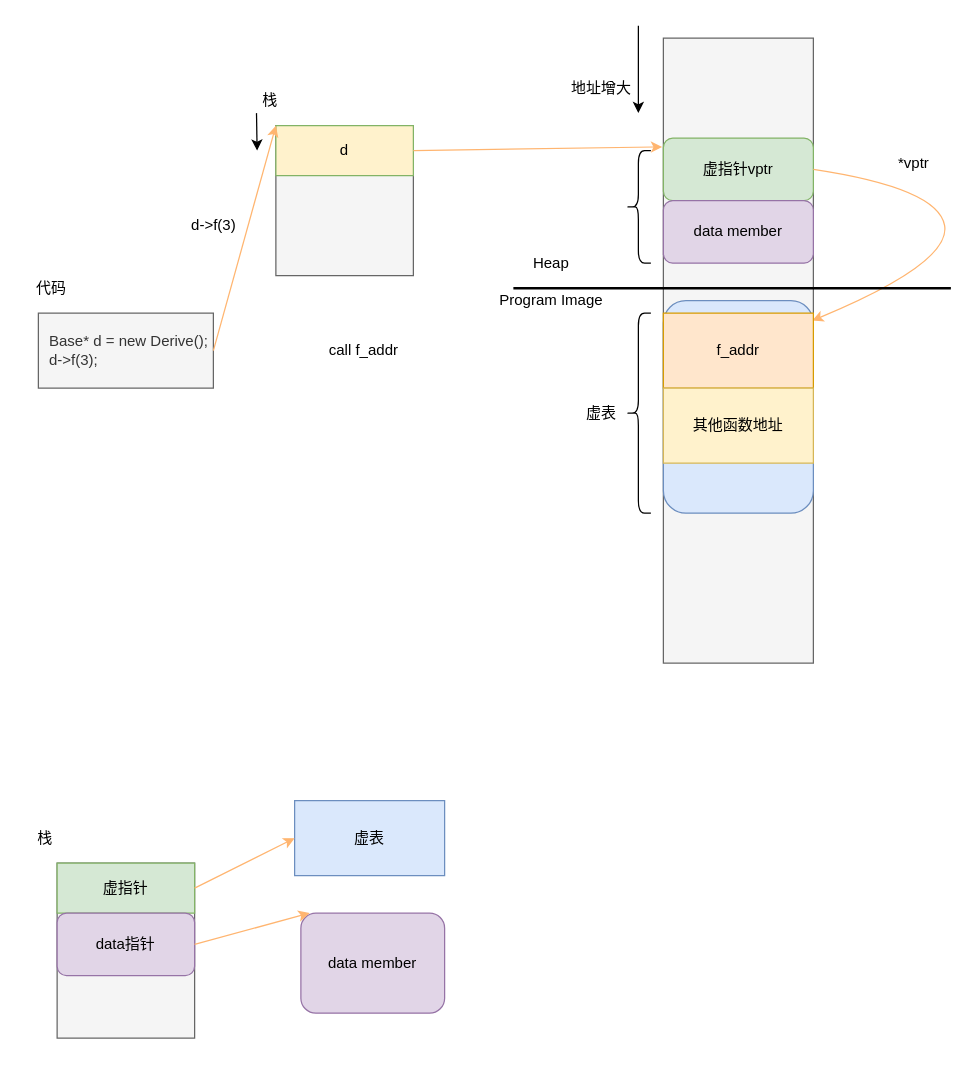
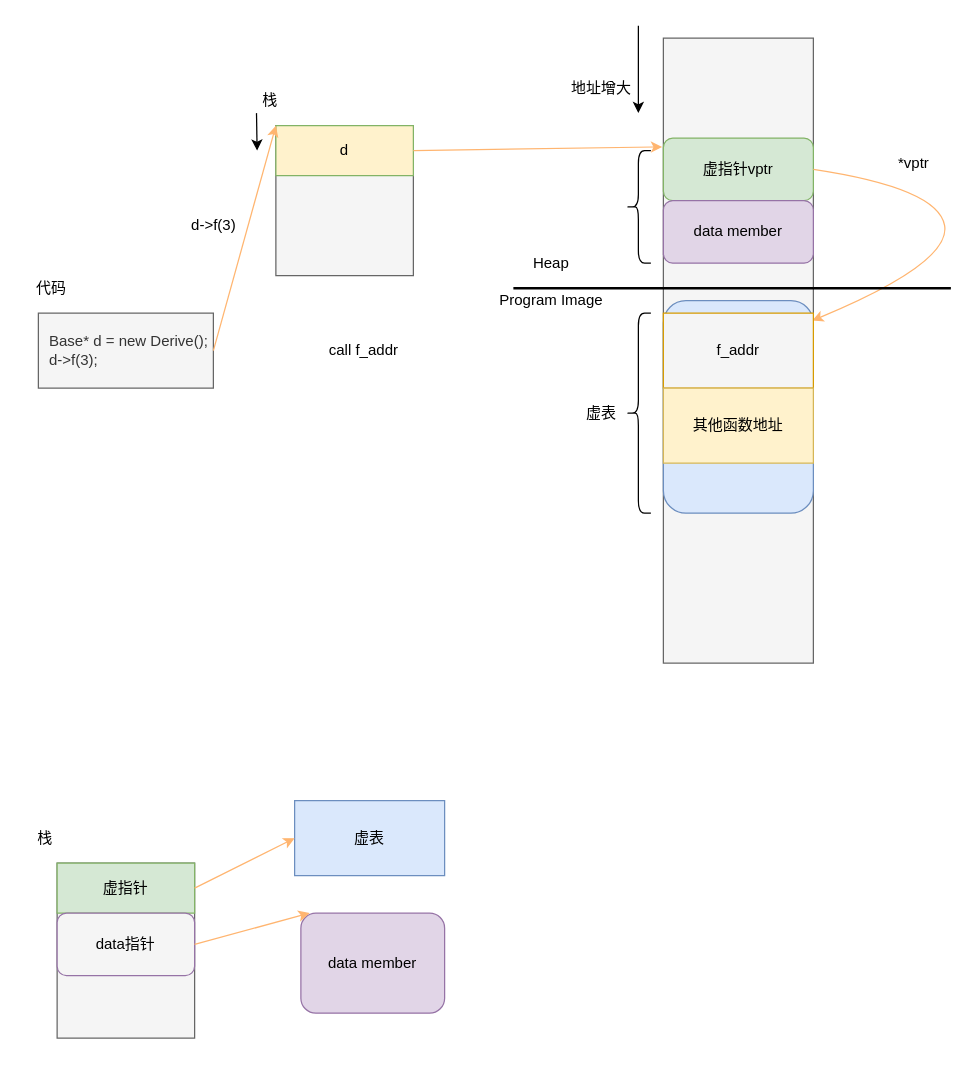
(738, 351) -> (738, 351)
(126, 944) -> (126, 944)
